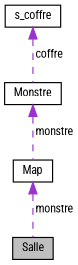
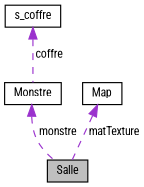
(33, 138) -> (38, 141)
(53, 210) -> (113, 132)
